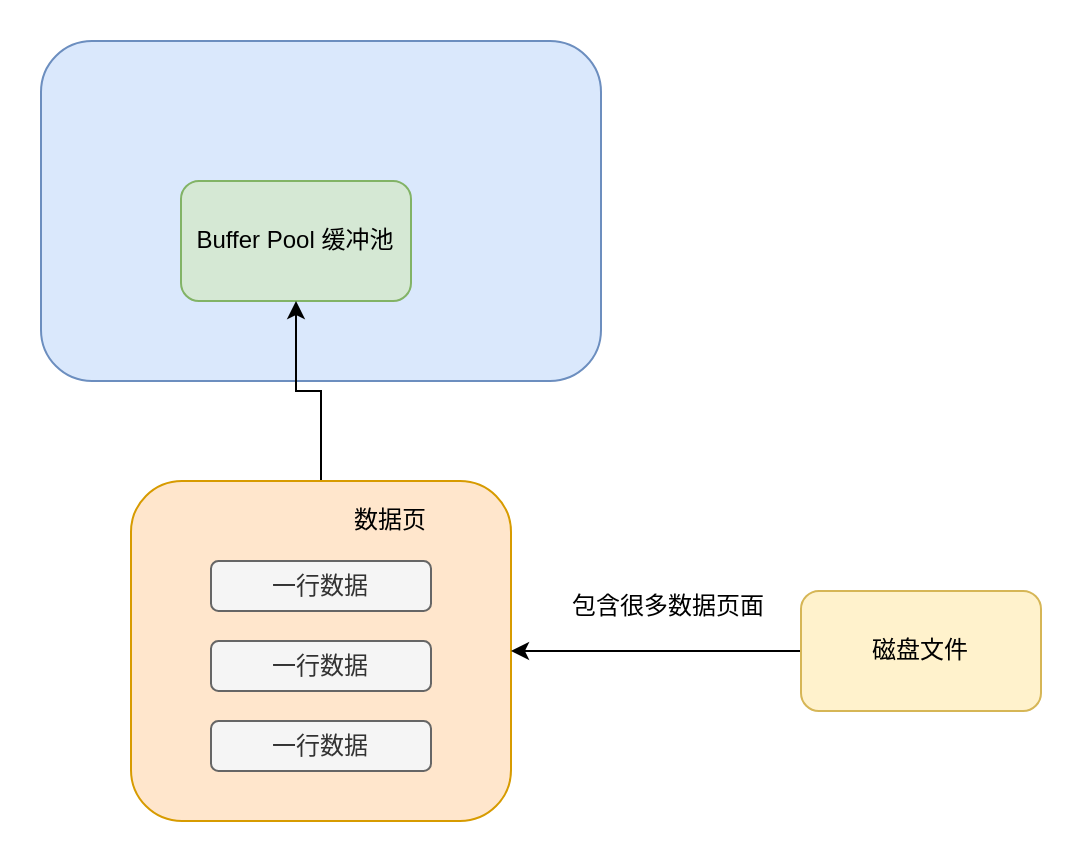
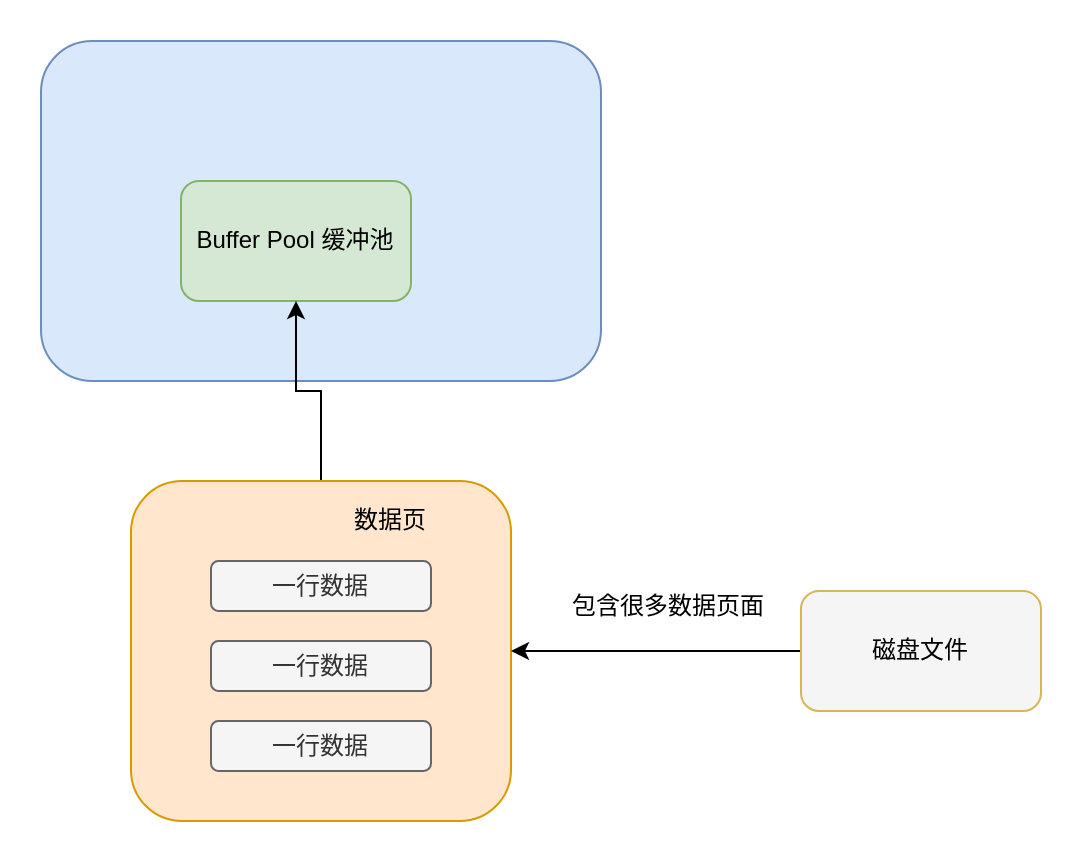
(921, 651) -> (921, 651)
